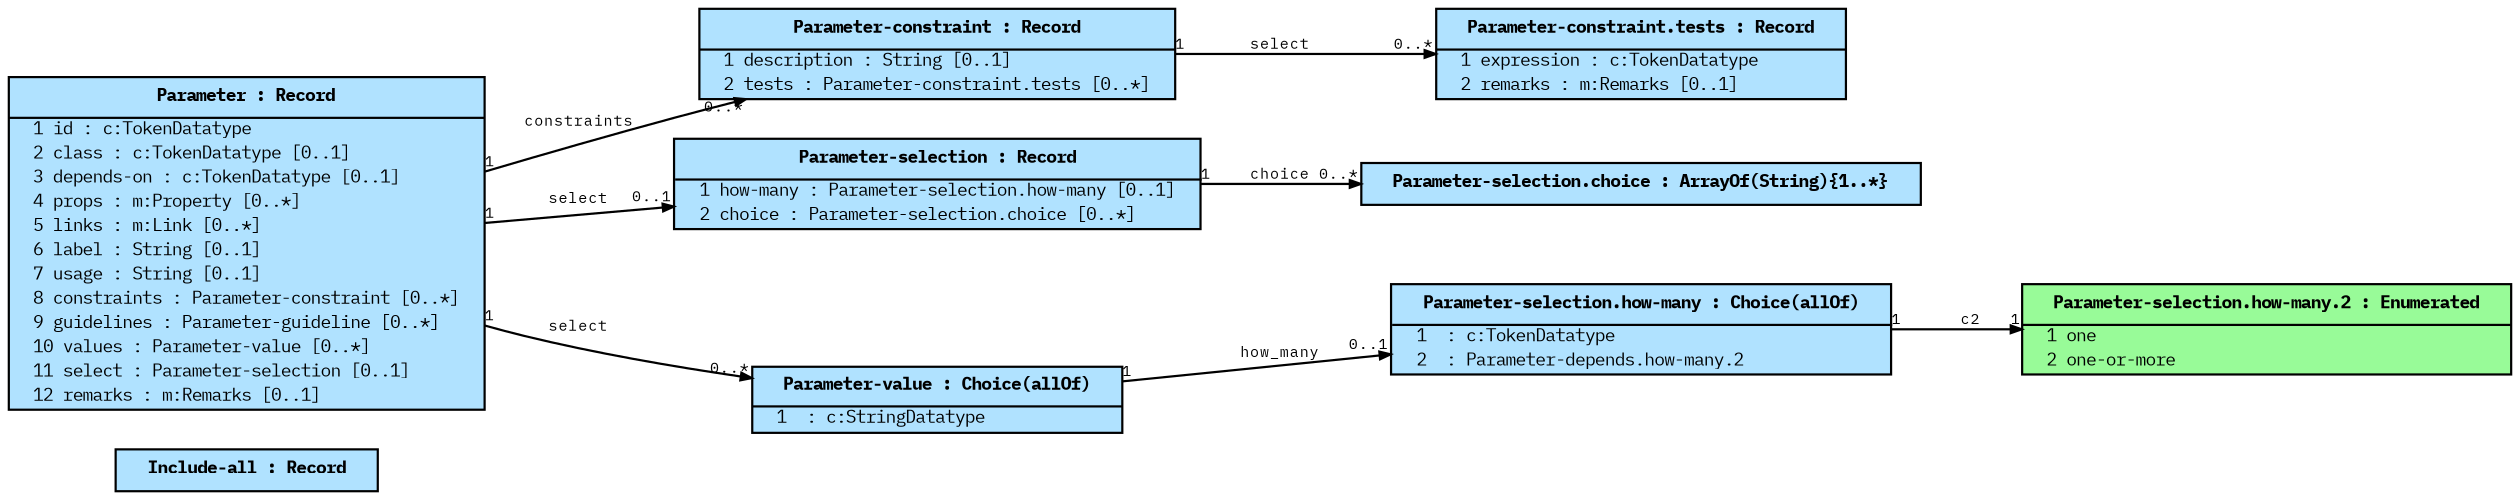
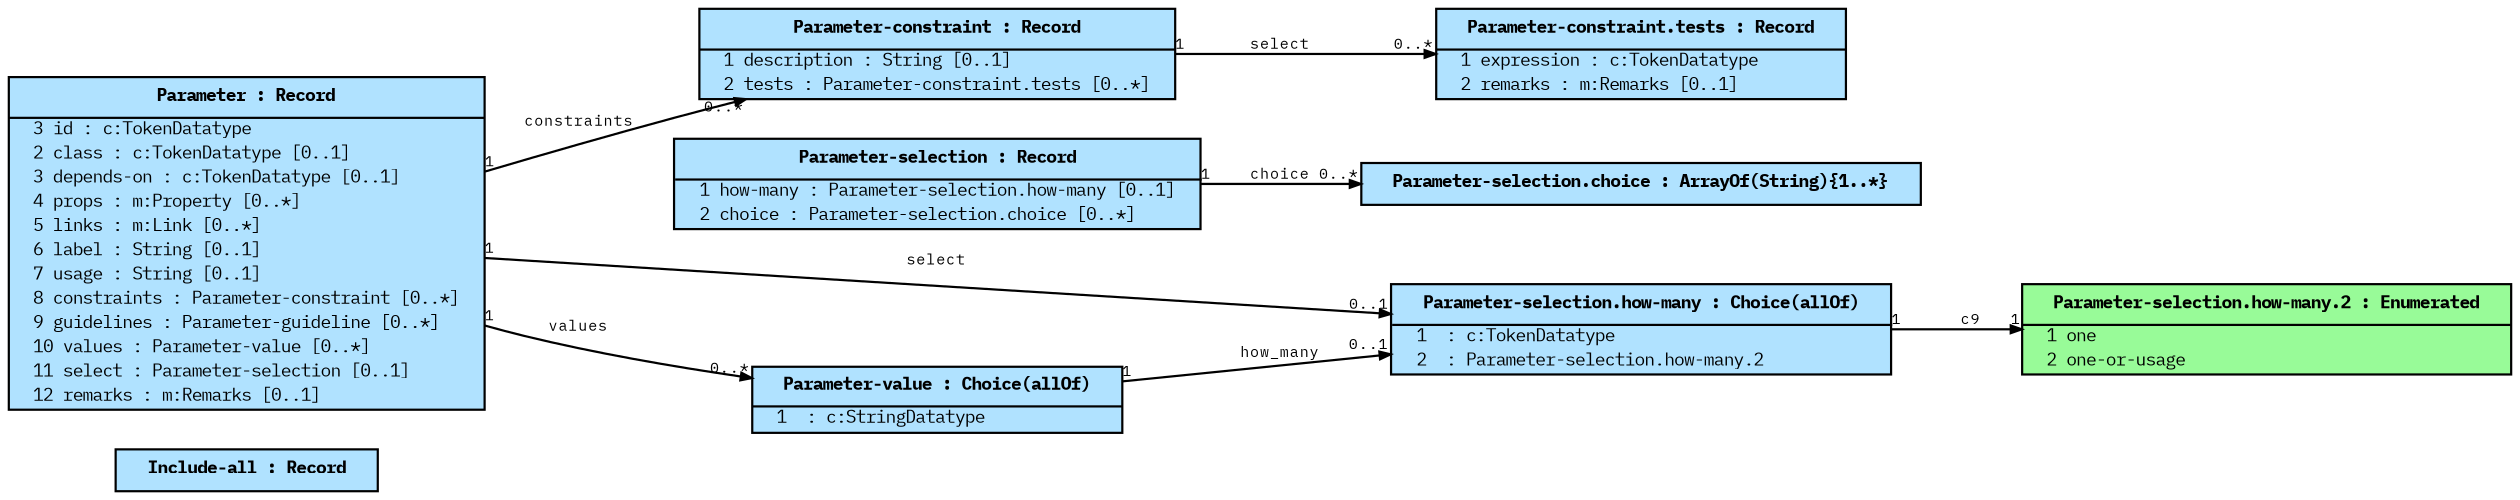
(143, 129) -> (143, 129)
(574, 215) -> (932, 286)
(1971, 321) -> (1971, 321)
(579, 327) -> (579, 327)
(1580, 360) -> (1590, 360)
(2111, 360) -> (2117, 360)
